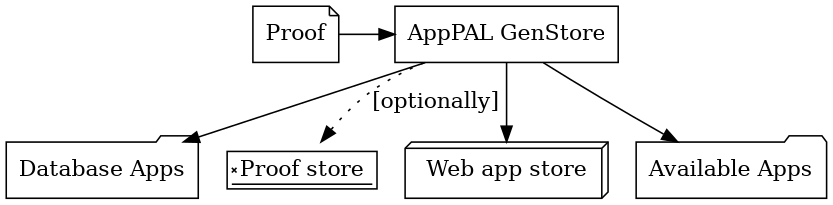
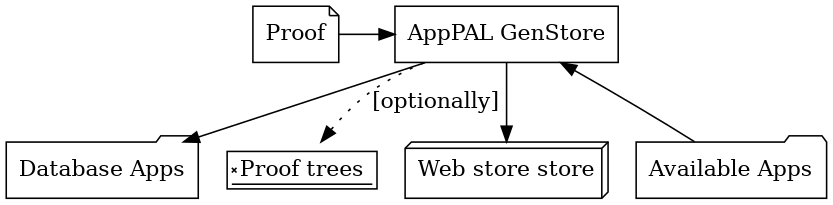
(603, 99) -> (635, 106)
(302, 170) -> (302, 170)
(507, 170) -> (507, 170)
